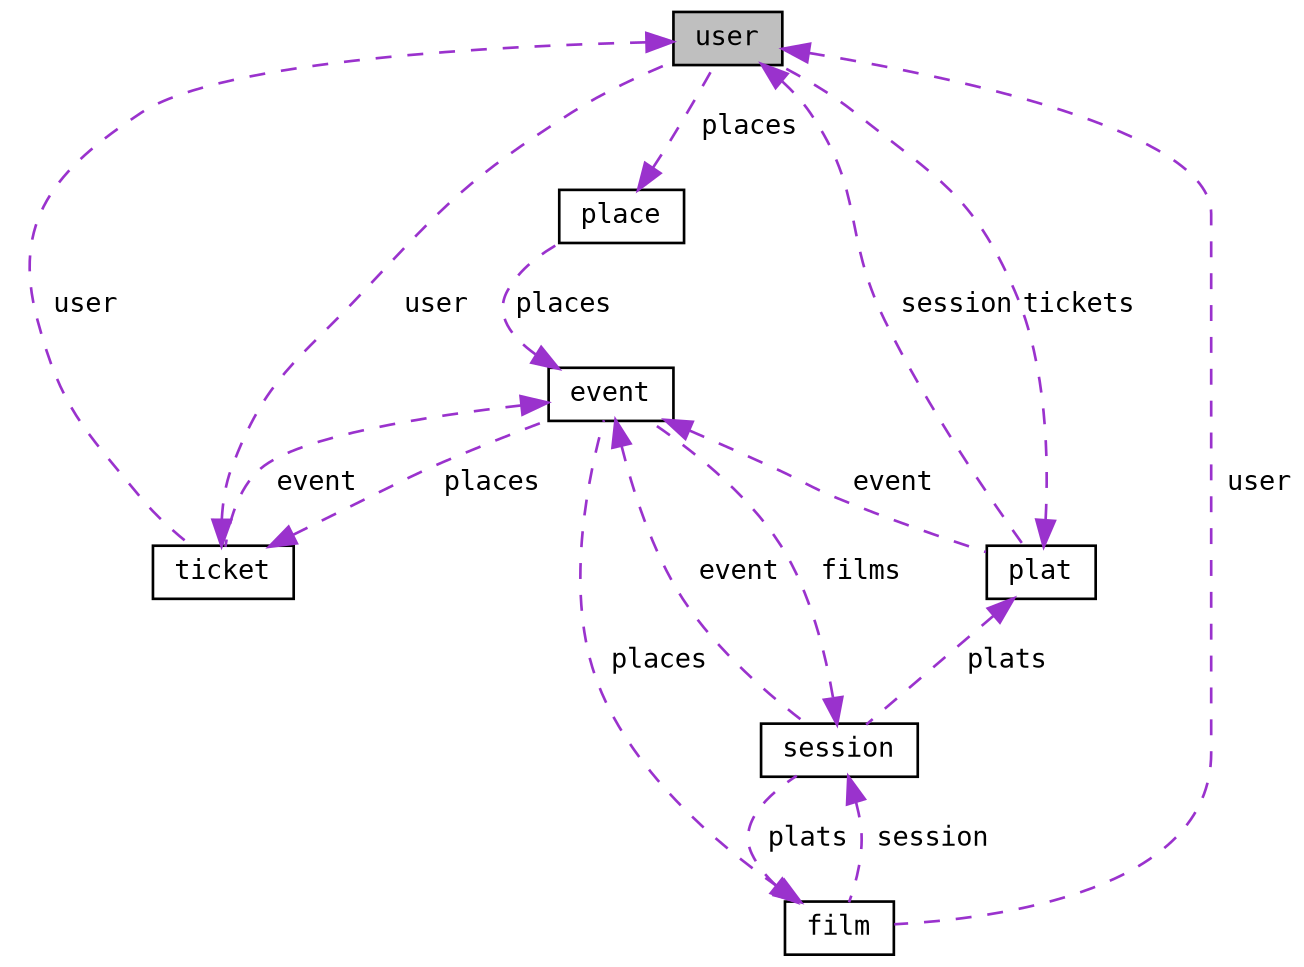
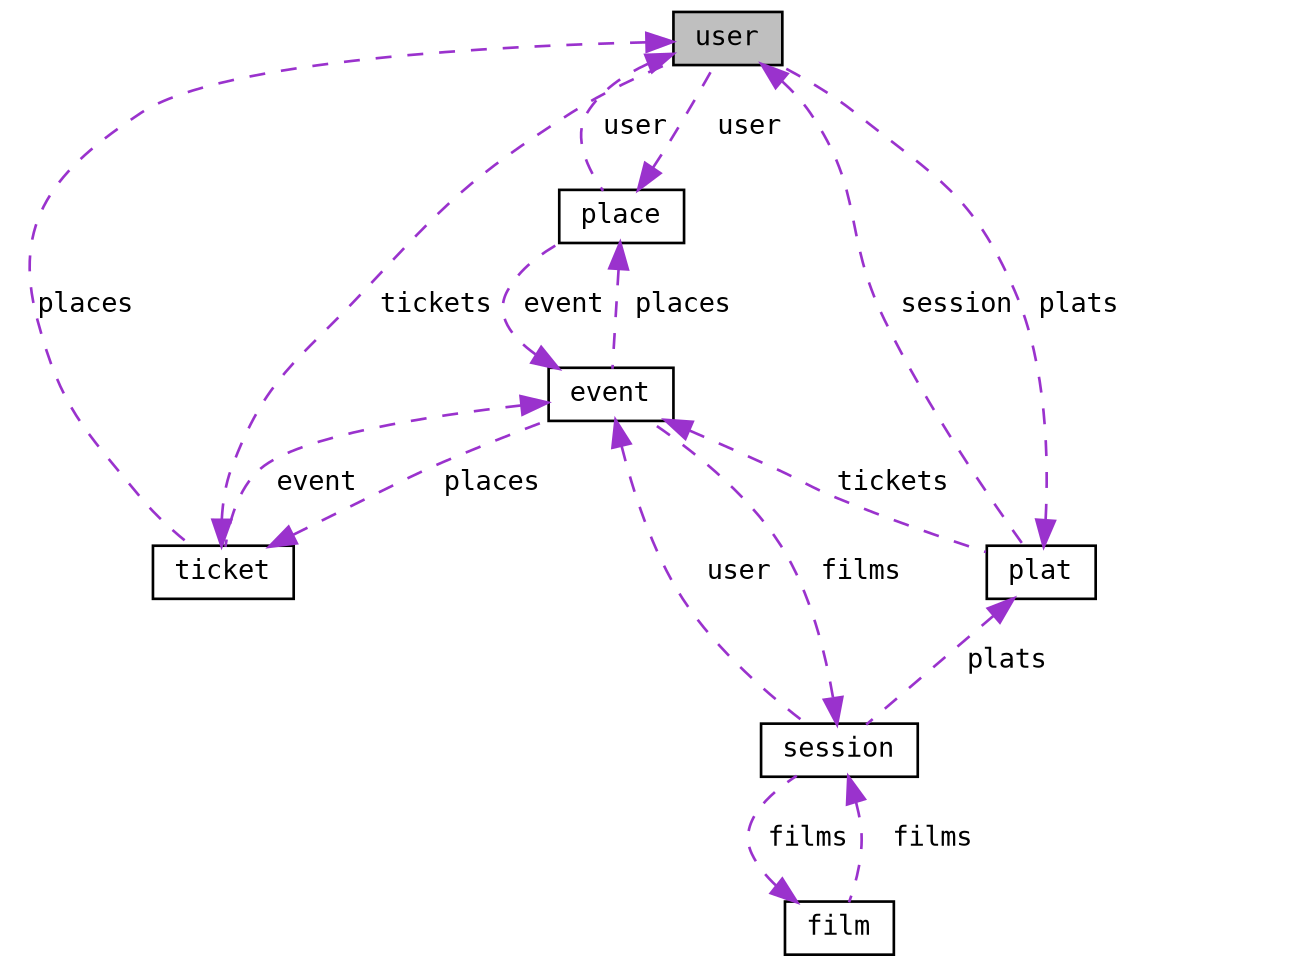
(742, 127) -> (742, 127)
(79, 305) -> (79, 305)
(429, 305) -> (429, 305)
(557, 305) -> (557, 305)
(1072, 305) -> (1072, 305)
(1211, 455) -> (582, 127)
(886, 483) -> (886, 483)
(732, 572) -> (732, 572)
(600, 687) -> (616, 319)
(801, 839) -> (801, 839)
(926, 839) -> (926, 839)
